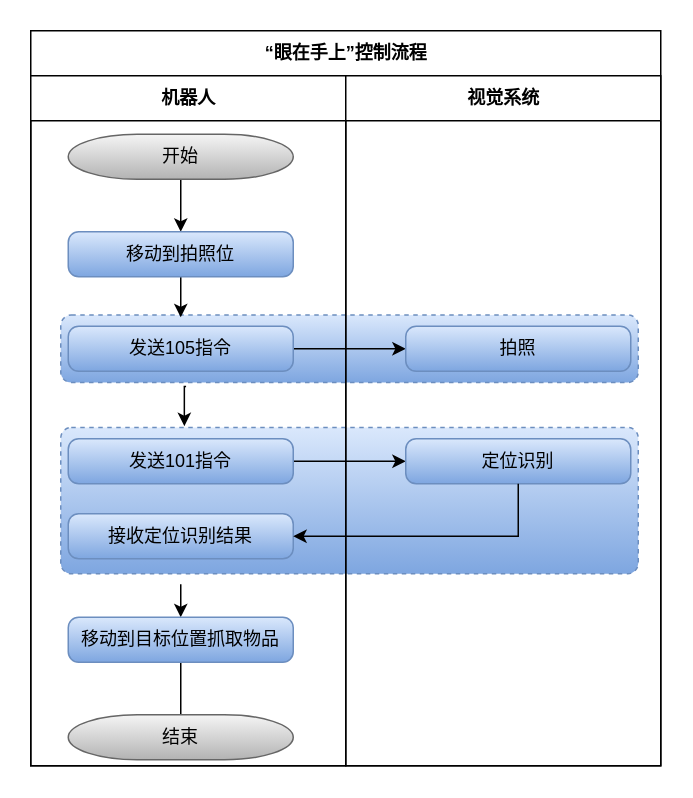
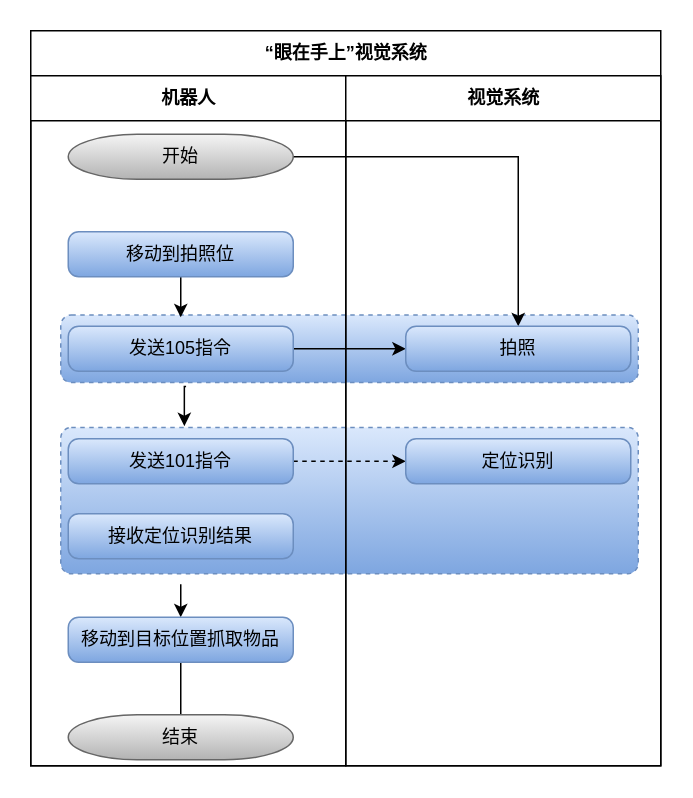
(347, 53) -> (347, 53)
(181, 207) -> (485, 157)
(318, 461) -> (318, 461)
(437, 536) -> none
